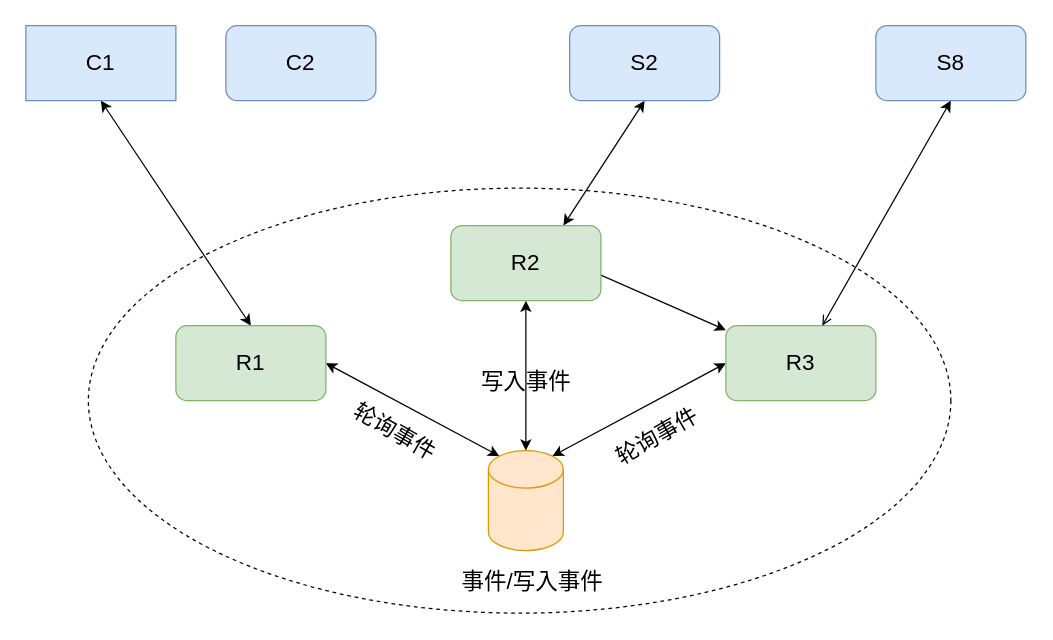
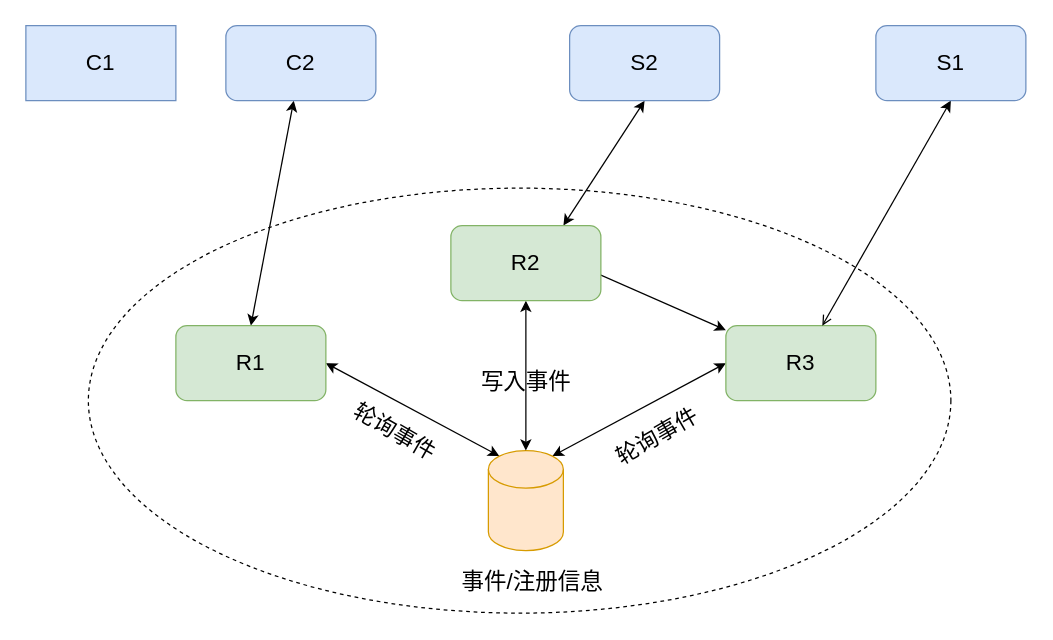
(951, 63) -> (951, 63)
(176, 213) -> (272, 214)
(533, 582) -> (533, 582)
